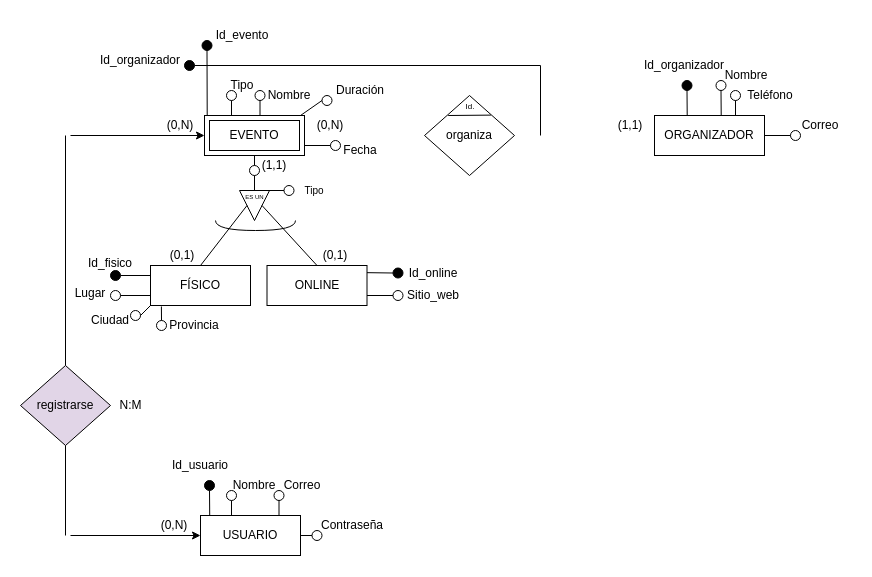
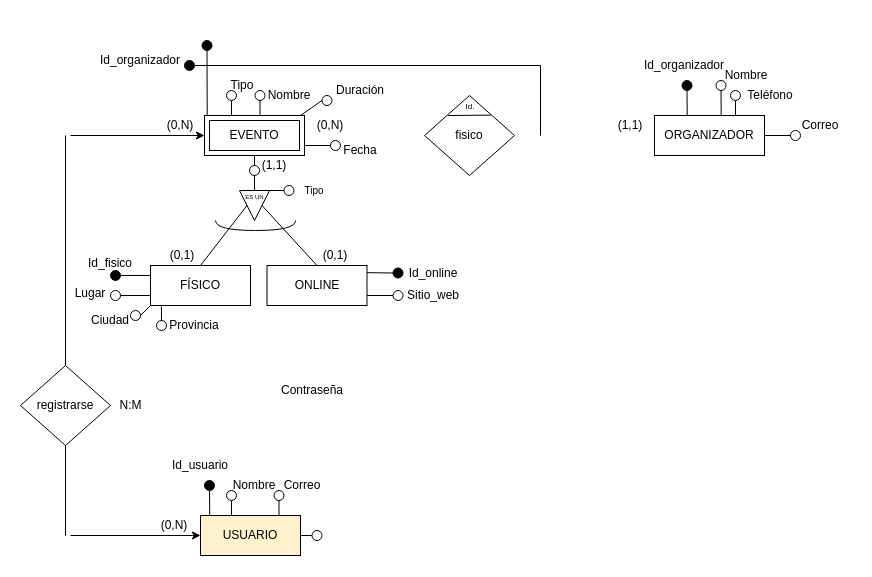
(242, 36) -> none
(470, 136) -> (470, 136)
(66, 406) -> (66, 406)
(352, 526) -> (312, 391)
(251, 536) -> (251, 536)
